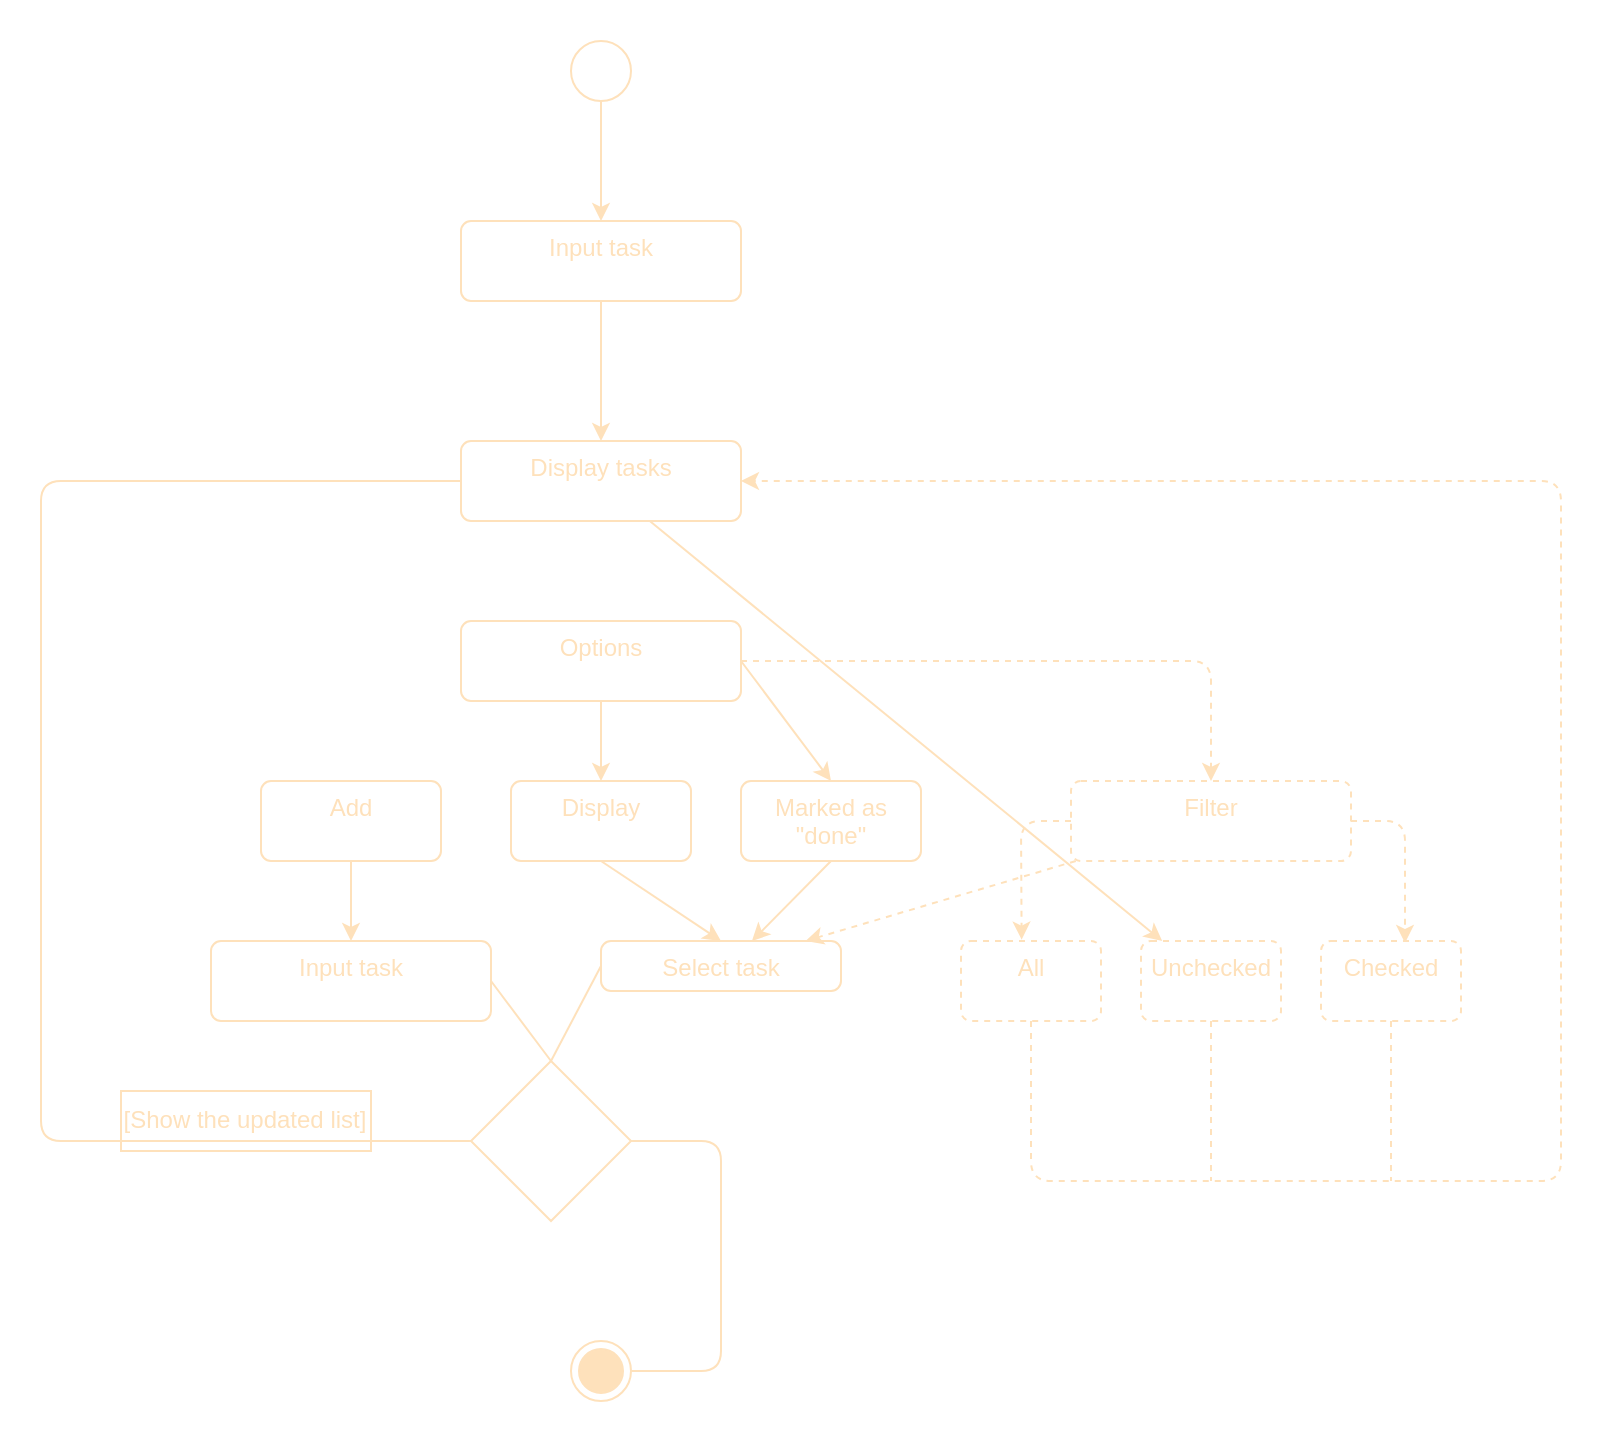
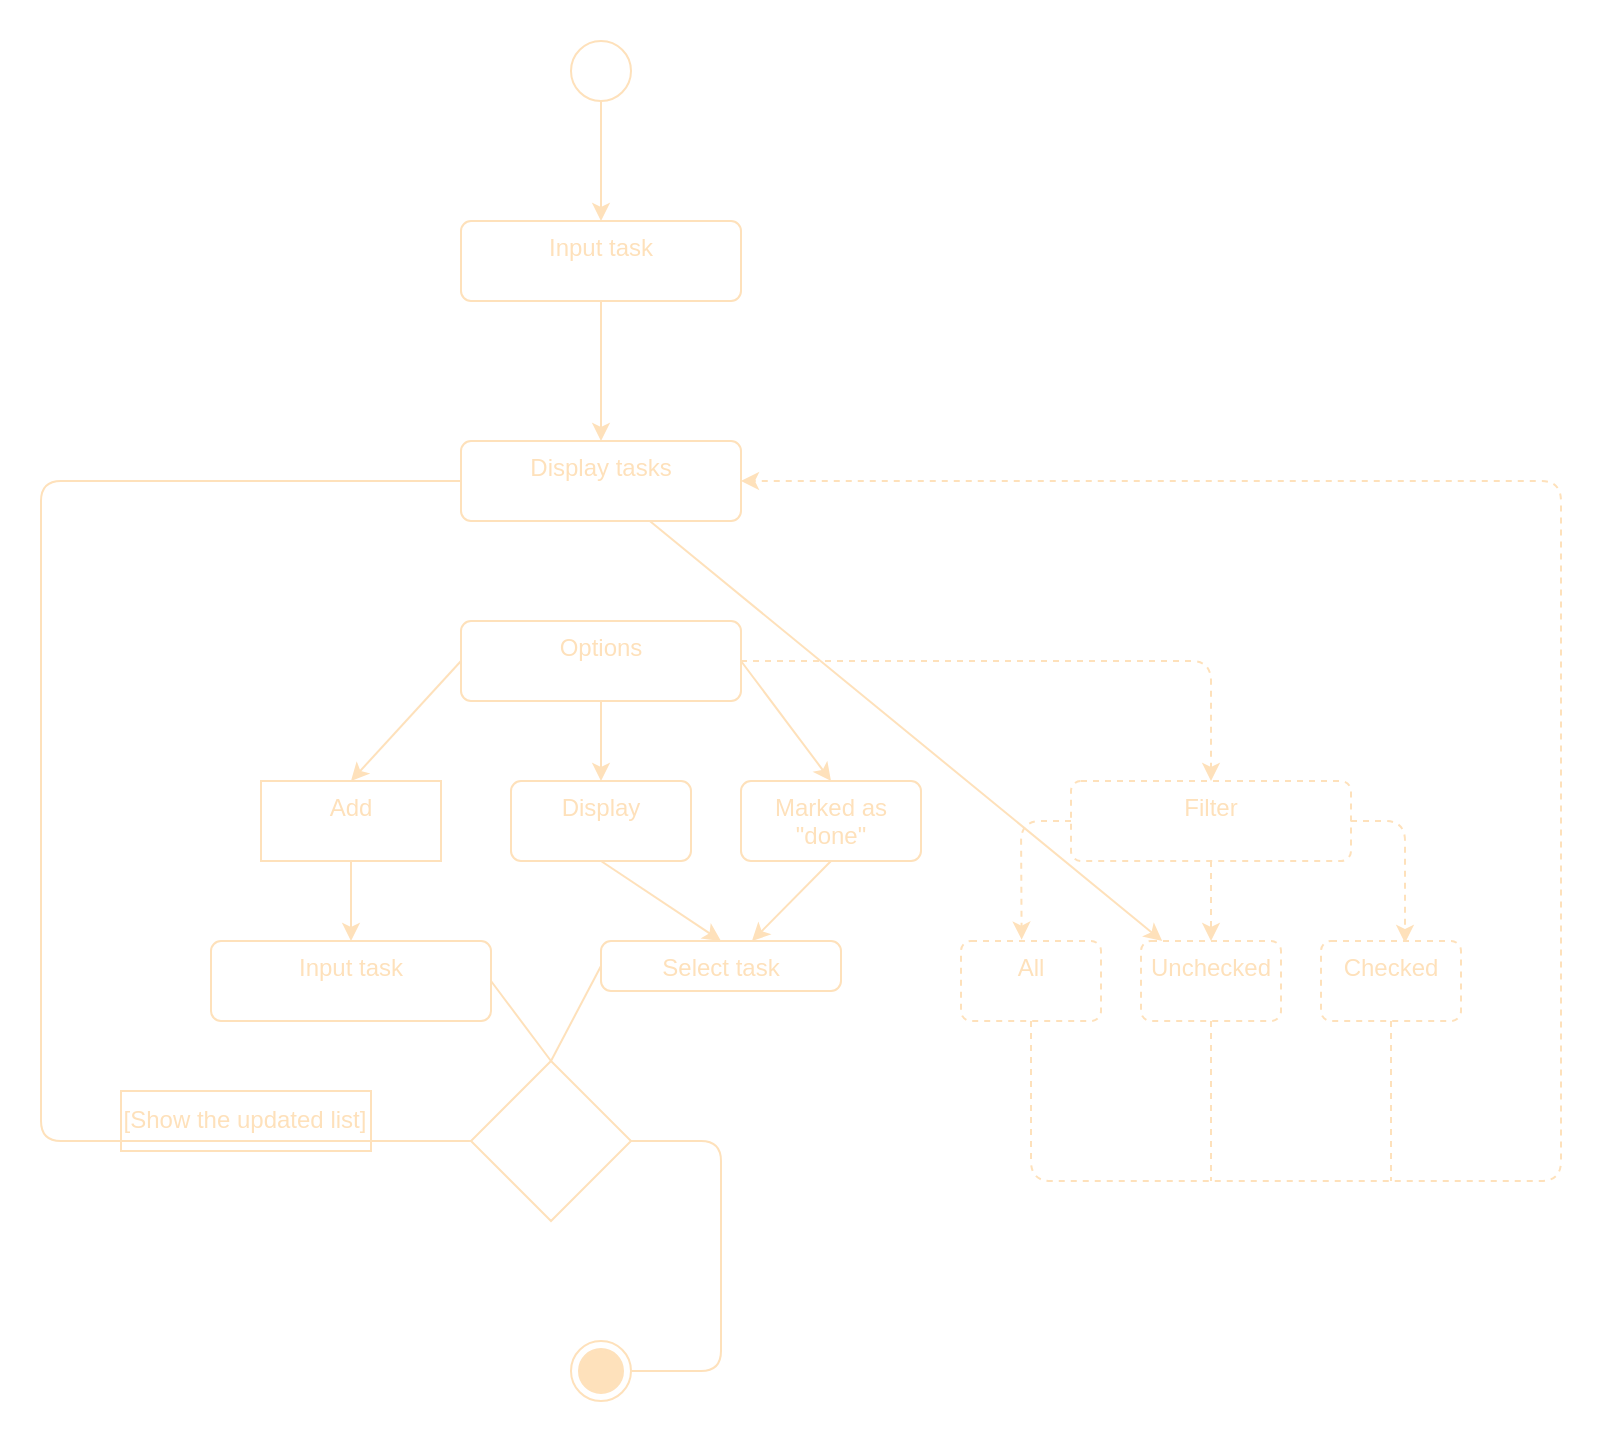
none -> (410, 716)
(351, 821) -> (351, 821)
(941, 901) -> (1211, 895)
